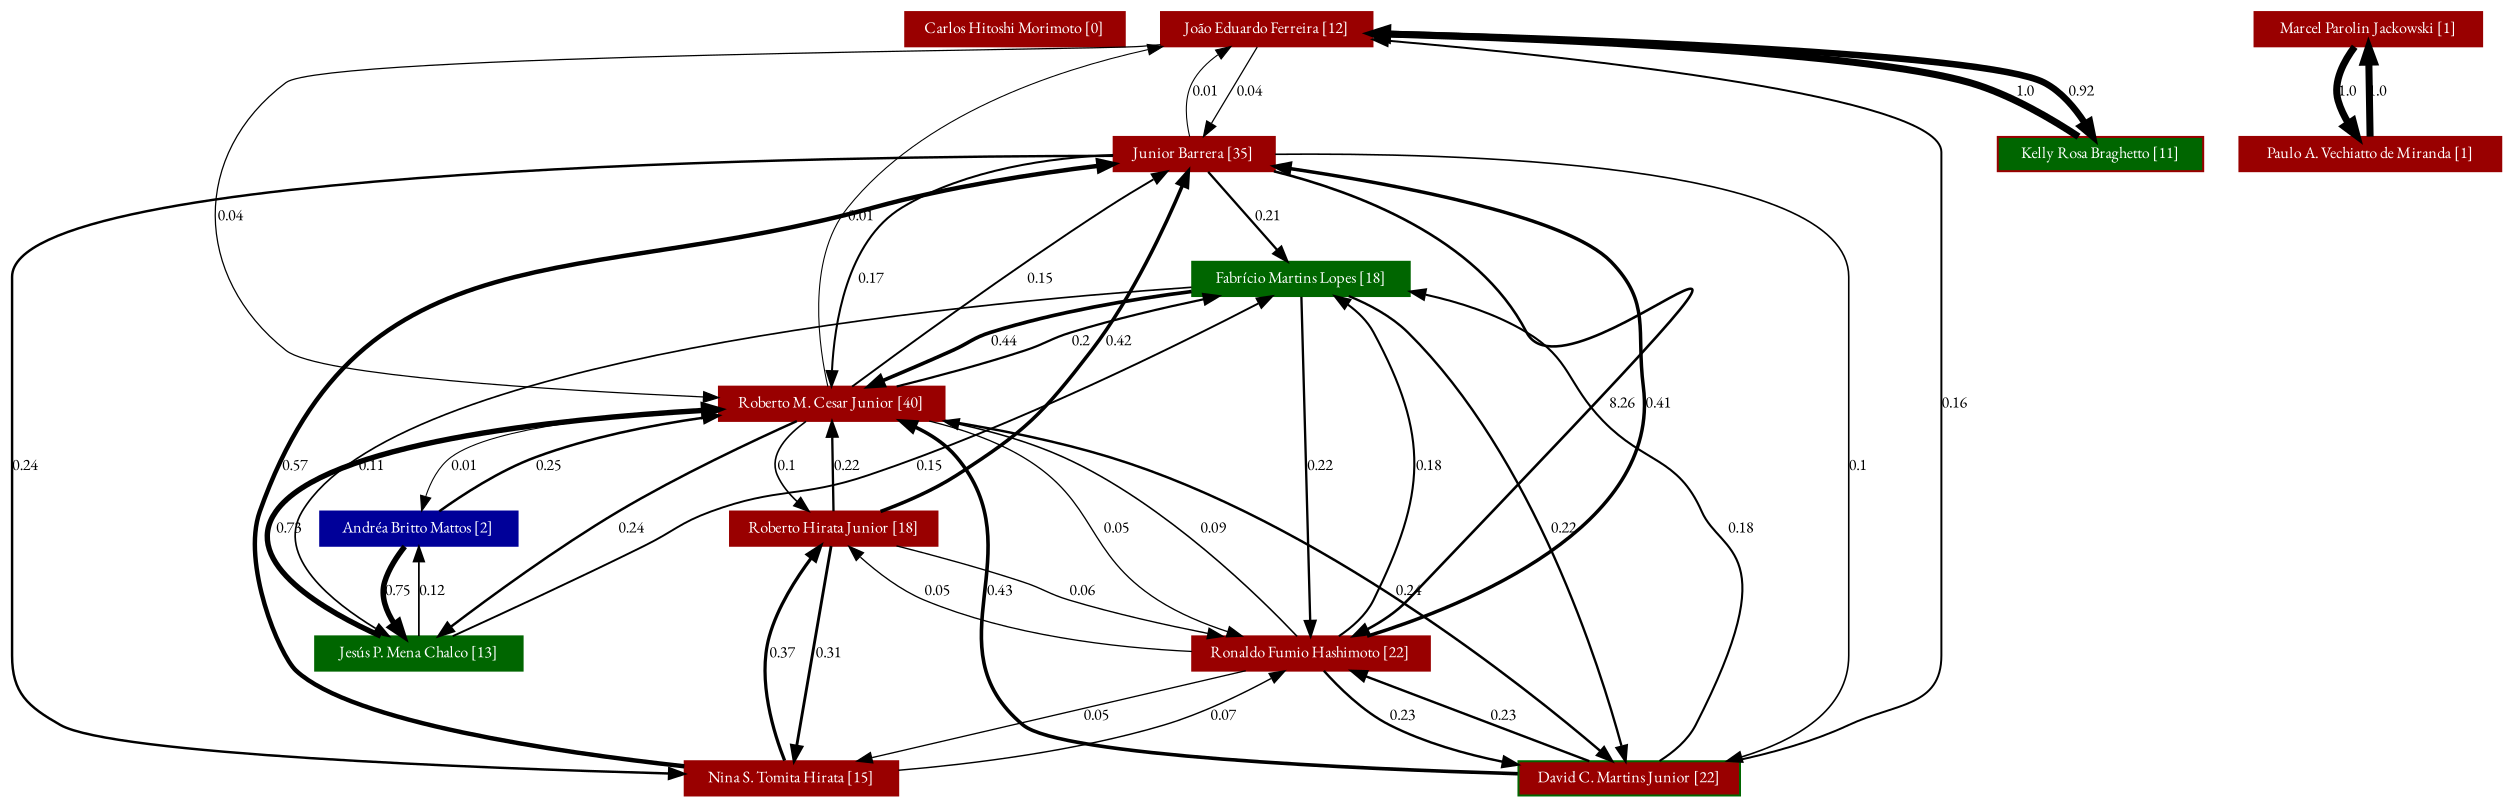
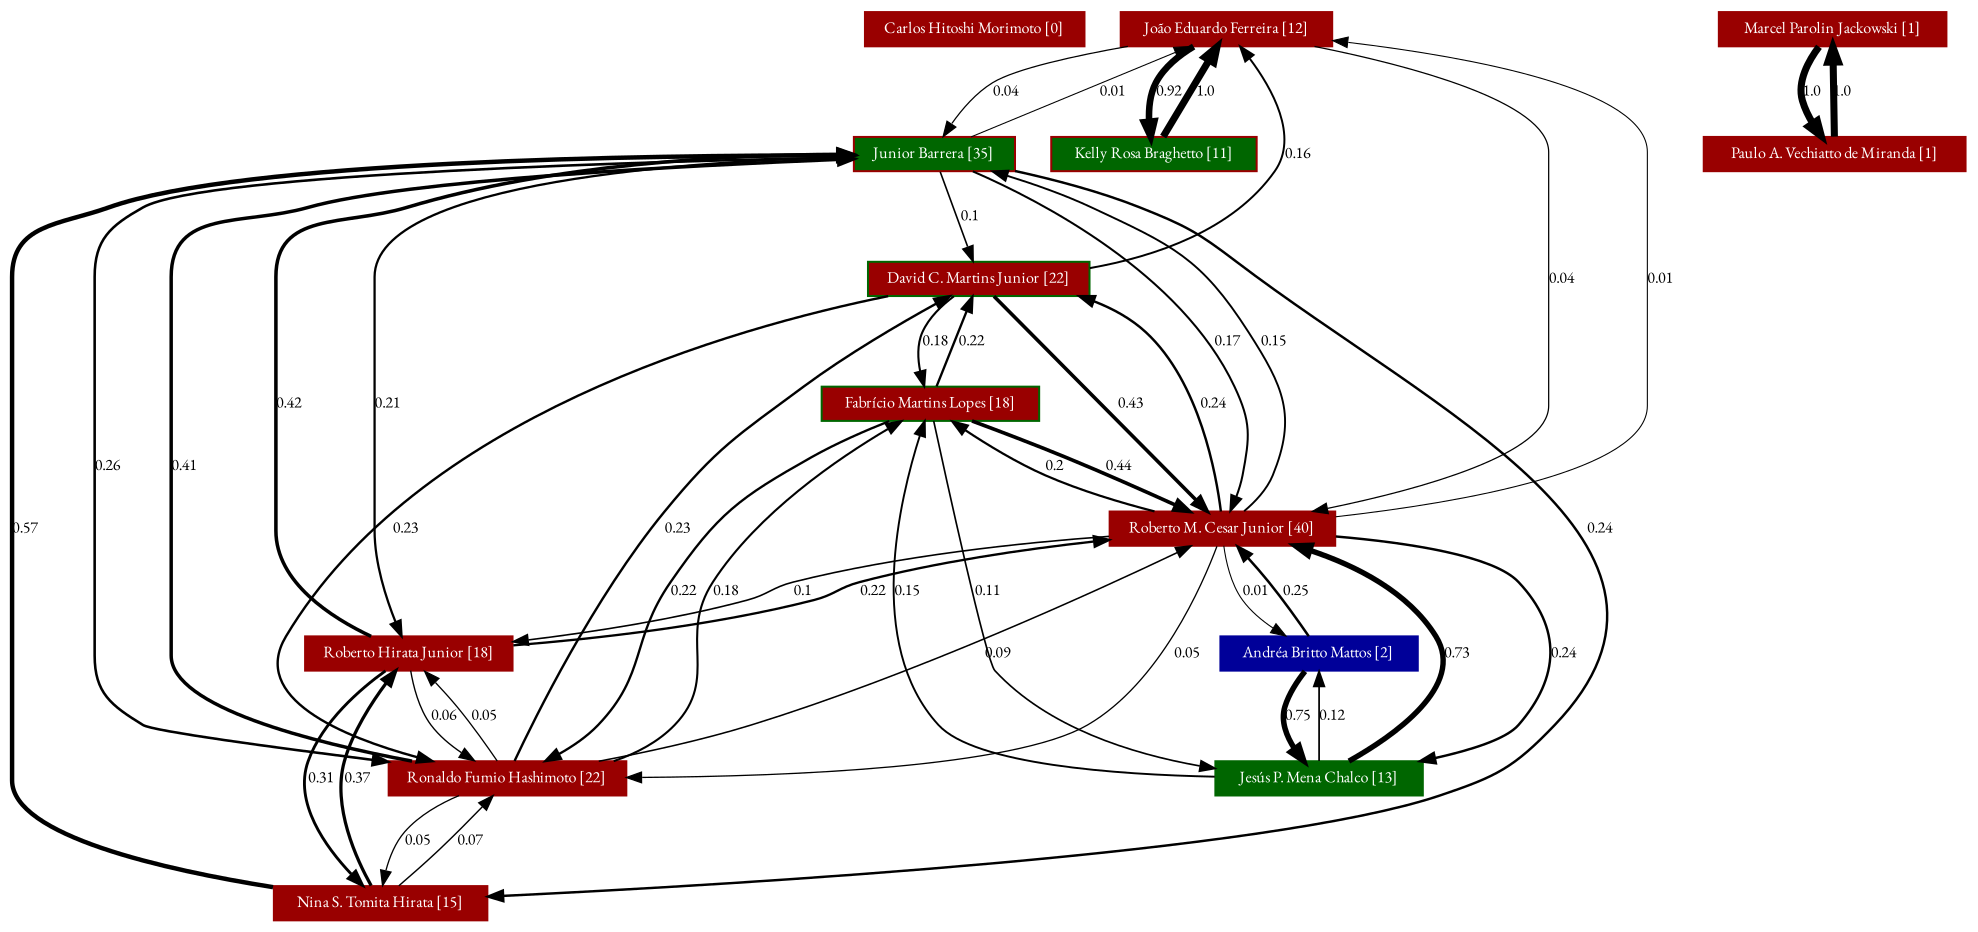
(1194, 154) -> (934, 154)
(1243, 211) -> (428, 218)
(1301, 279) -> (930, 404)
(1622, 404) -> (108, 466)
